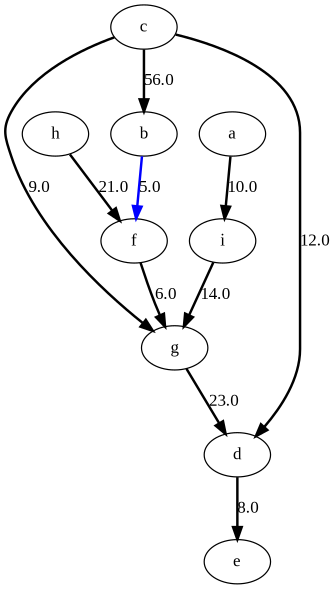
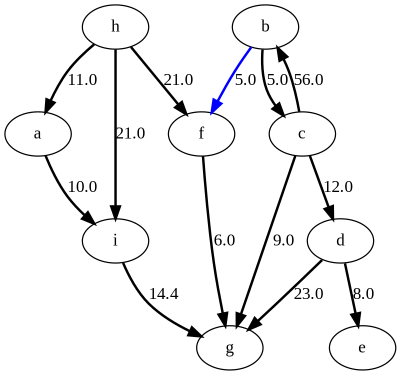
none -> (69, 70)
none -> (264, 79)
none -> (116, 128)
(216, 294) -> (164, 294)
(203, 396) -> (290, 291)
